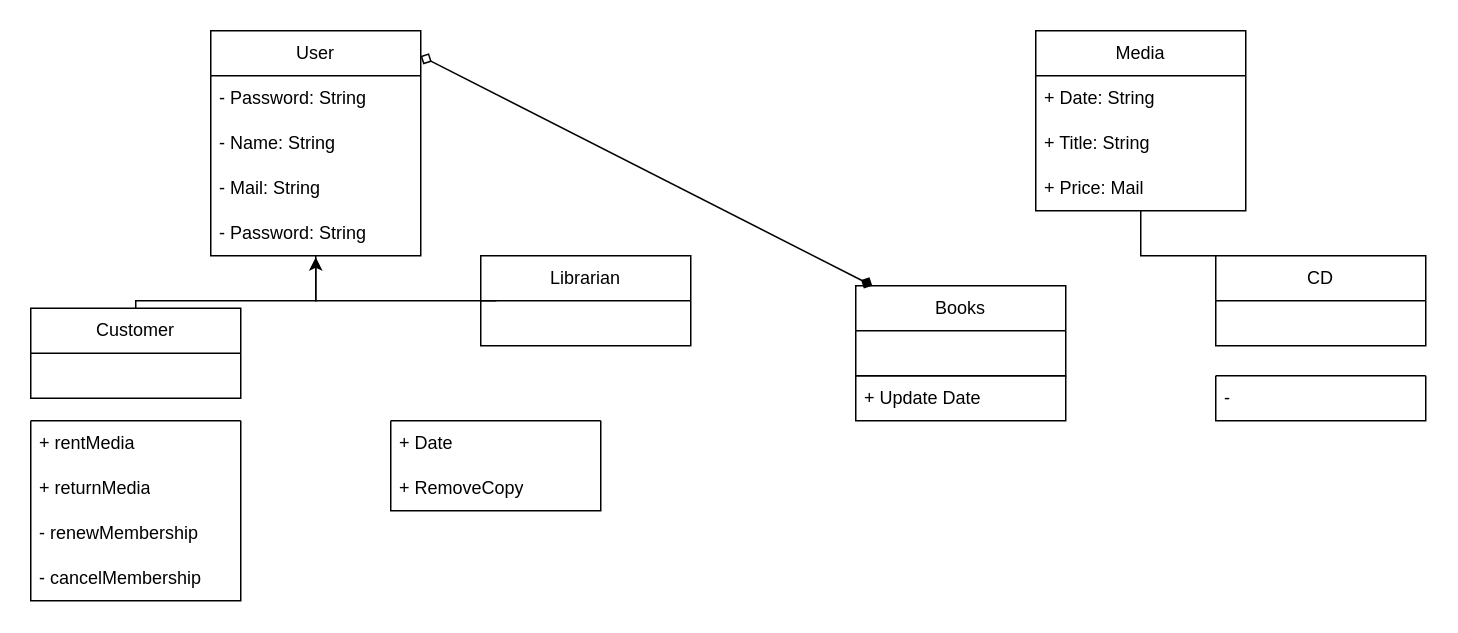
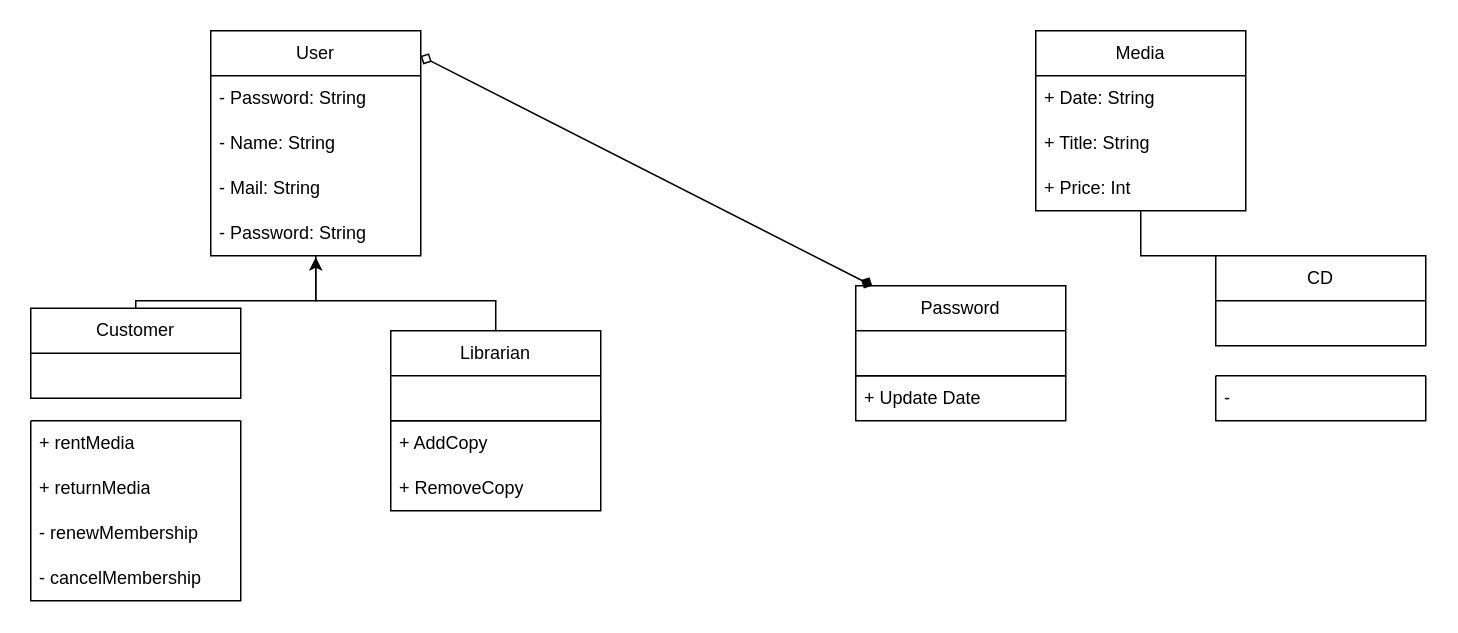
(1096, 188) -> (1096, 188)
(586, 301) -> (496, 376)
(961, 308) -> (961, 308)
(428, 443) -> (443, 443)
